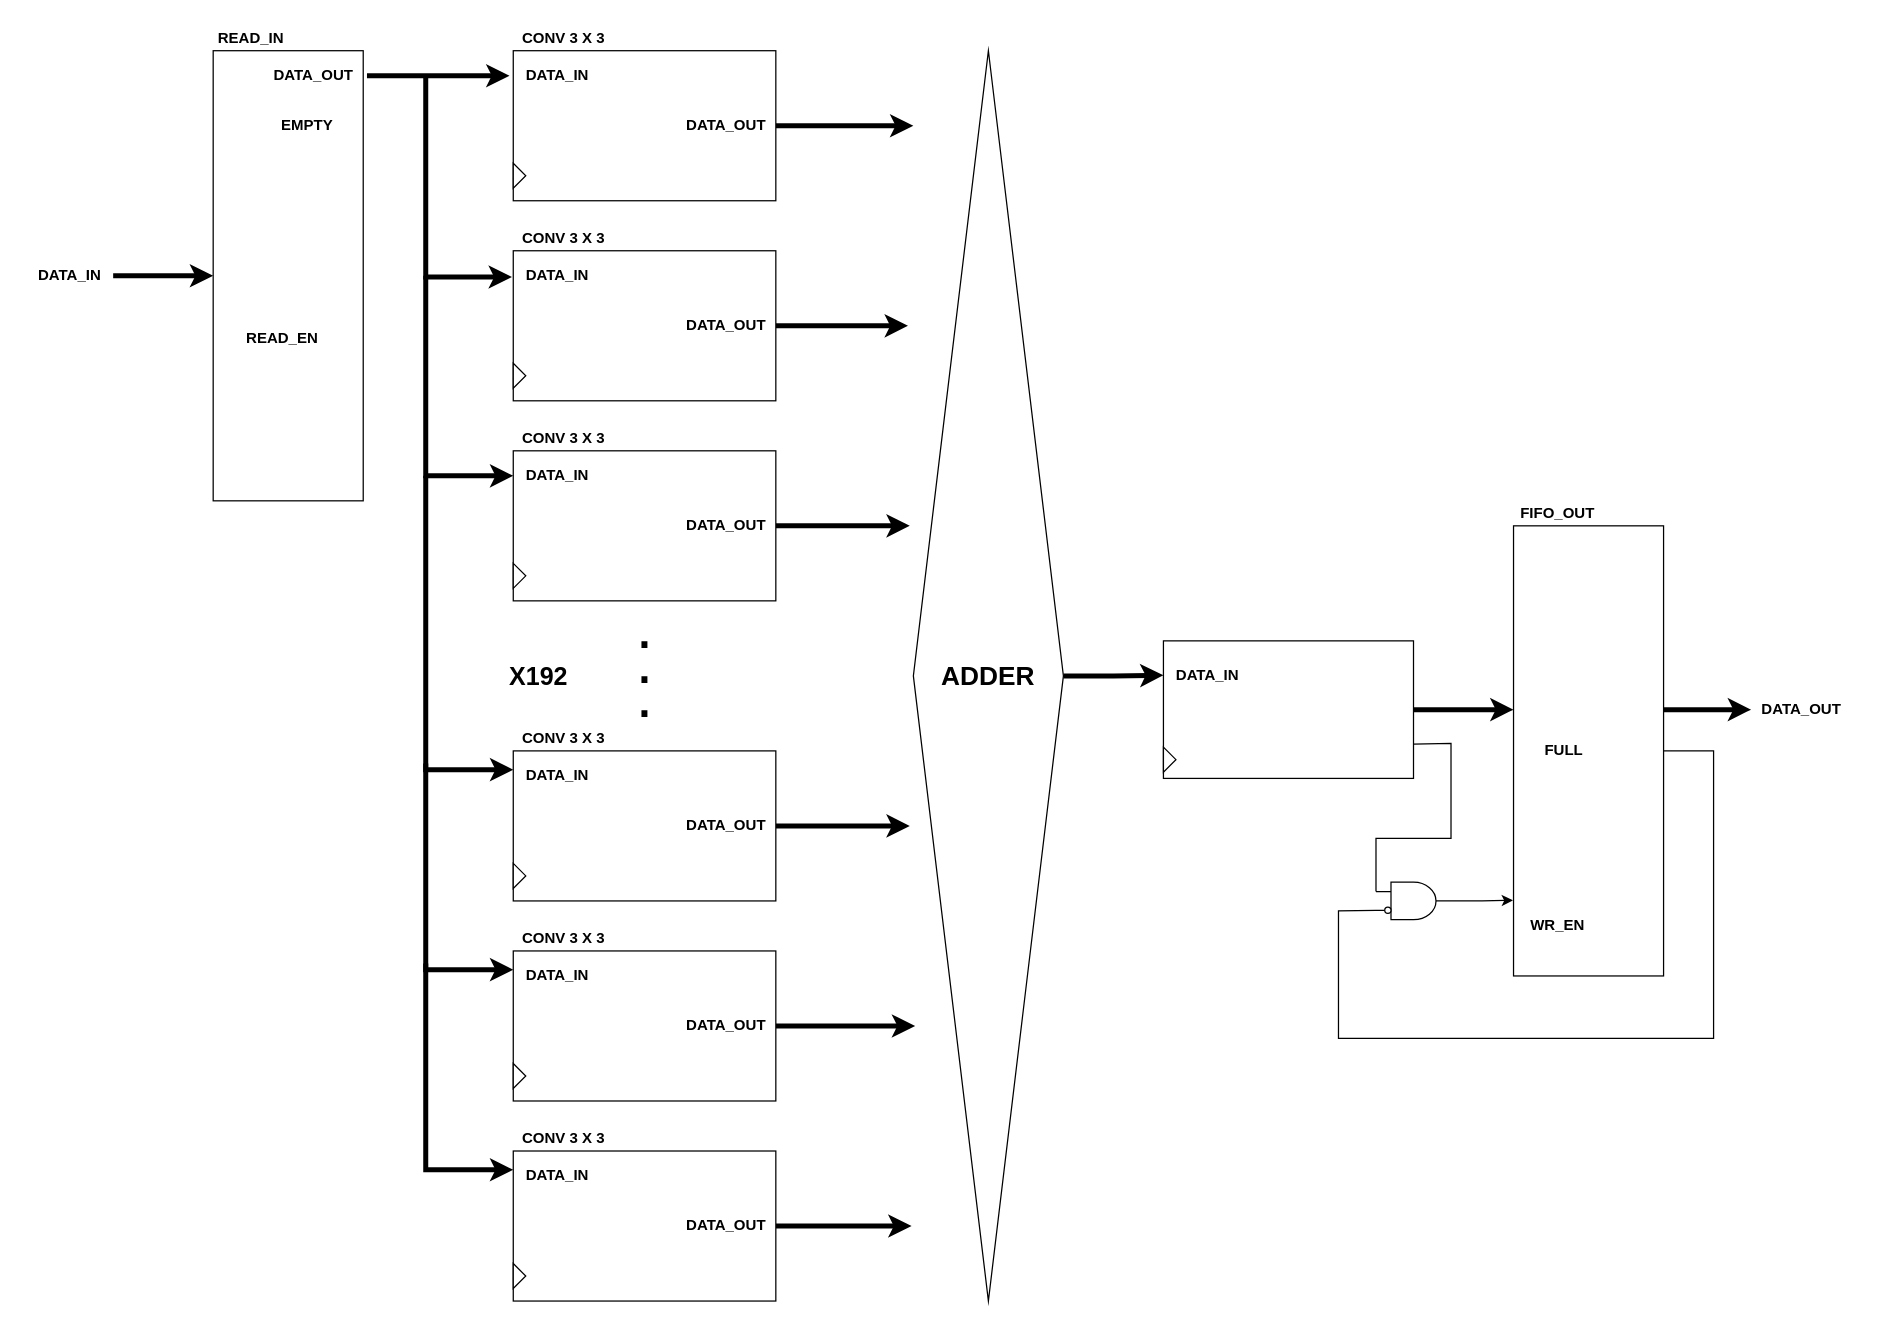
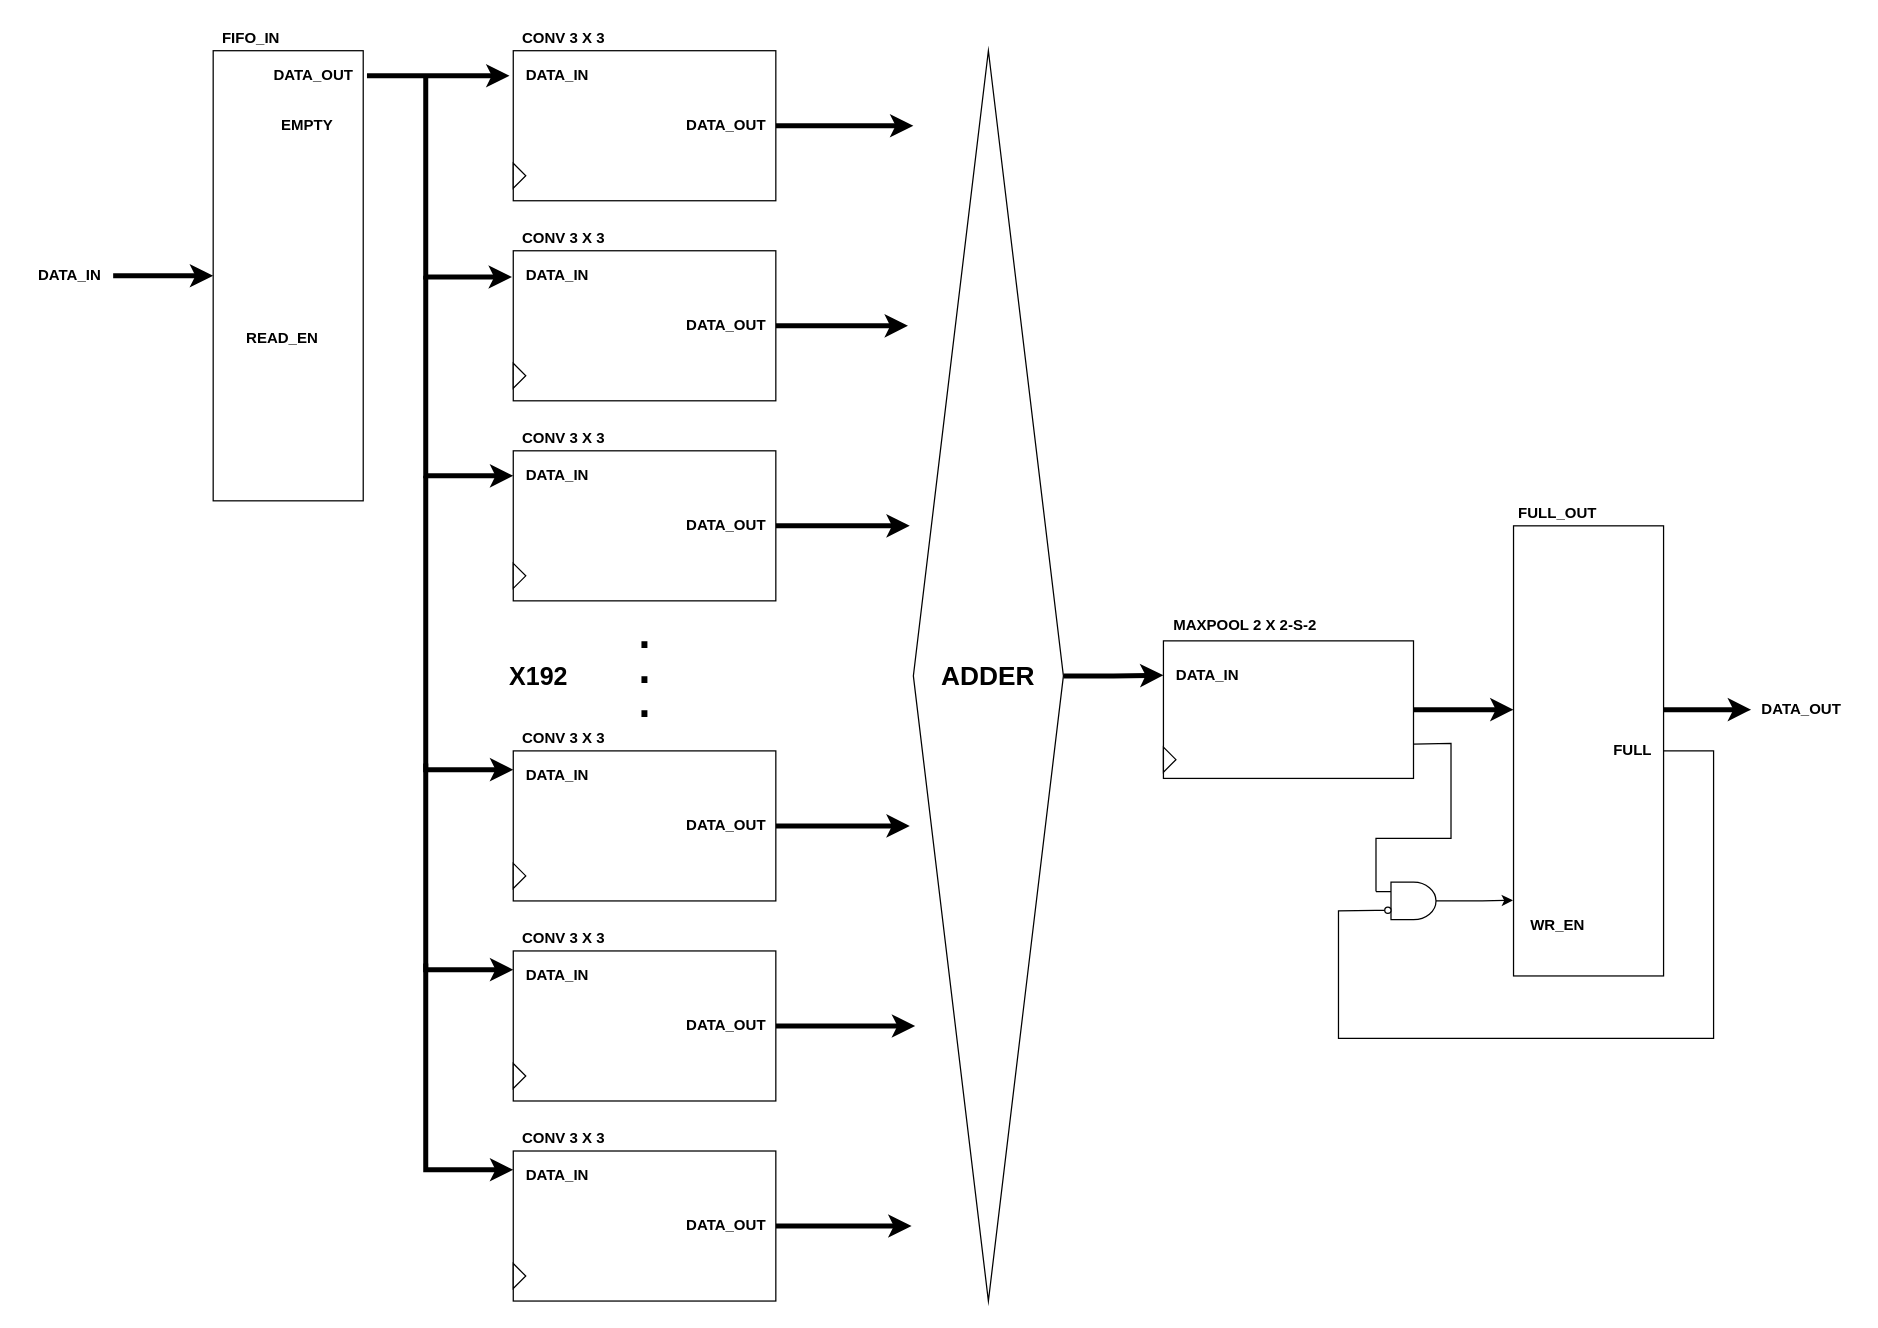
(251, 38) -> (251, 38)
(1558, 513) -> (1558, 513)
none -> (1244, 626)
(1563, 751) -> (1632, 751)
